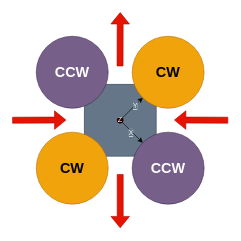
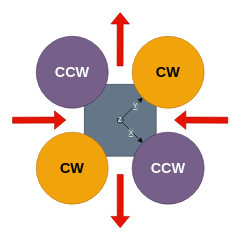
(120, 120) -> (120, 120)
